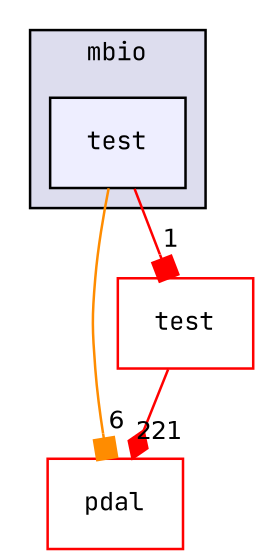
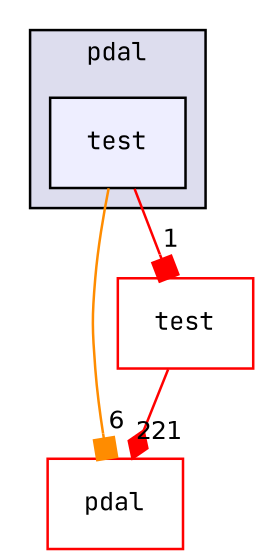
(118, 54) -> (118, 54)
